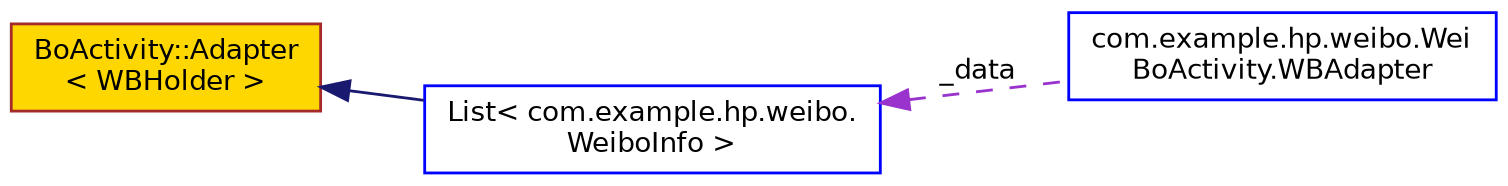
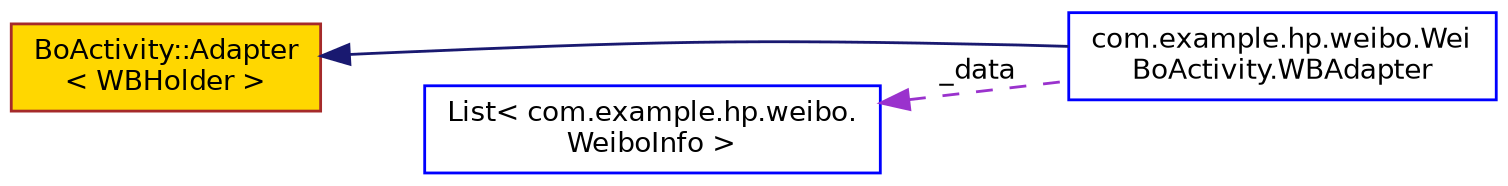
(386, 96) -> (709, 42)
